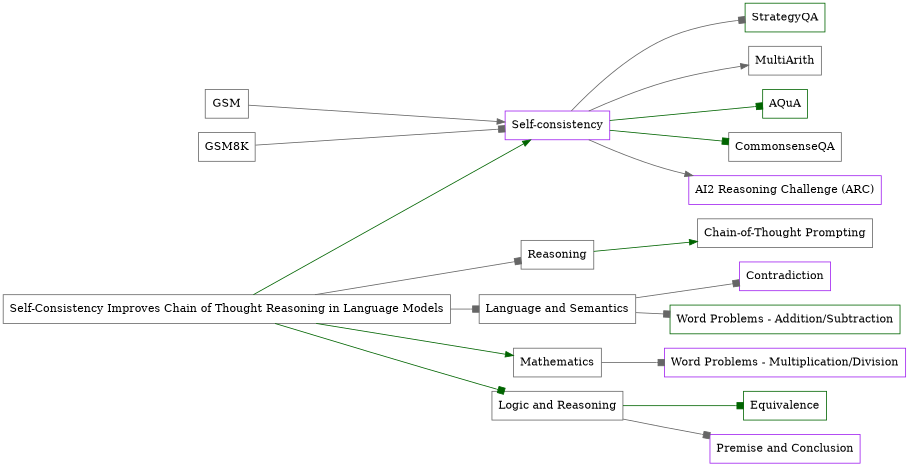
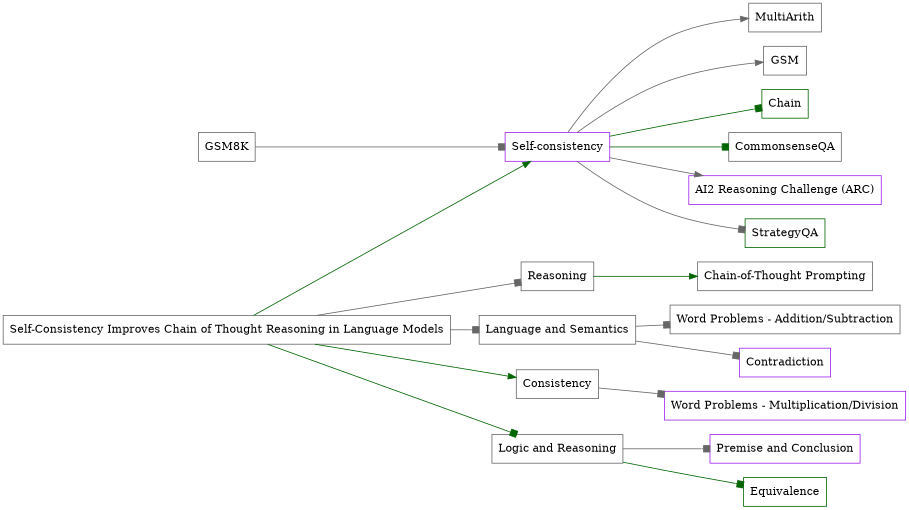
(785, 104) -> (785, 104)
(373, 113) -> (661, 84)
(785, 319) -> (785, 319)
(557, 363) -> (557, 384)
